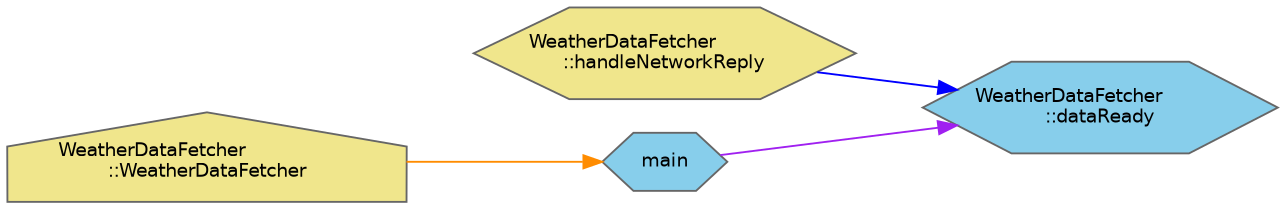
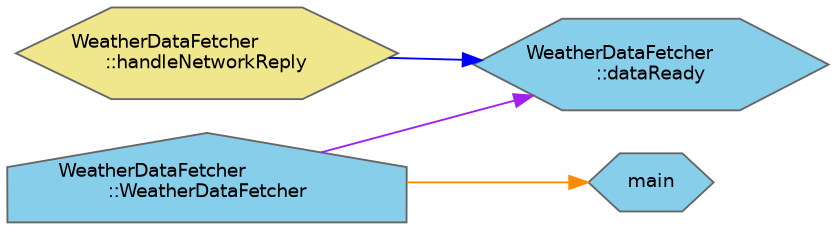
(829, 141) -> (418, 127)
(207, 162) -> (207, 182)
